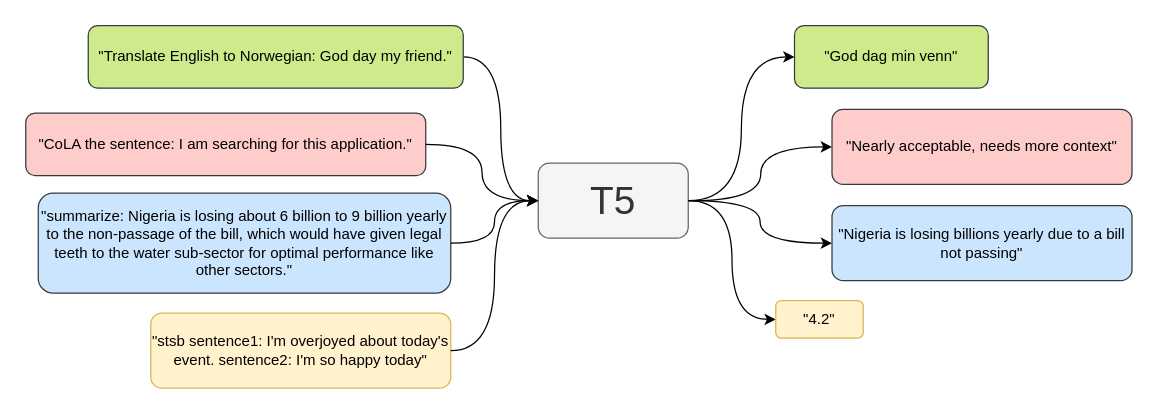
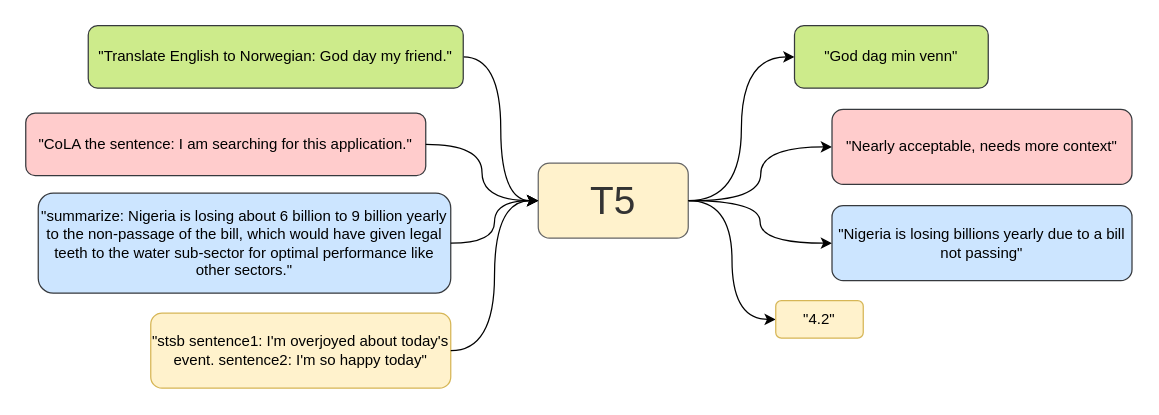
(613, 201) -> (613, 201)
